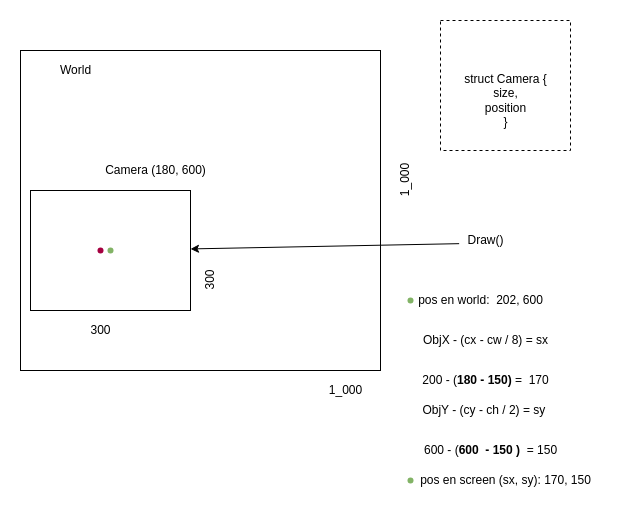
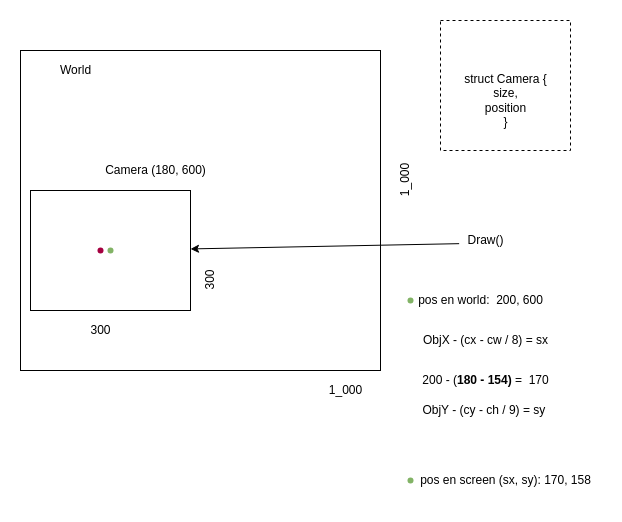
(481, 301) -> (481, 301)
(486, 381) -> (486, 381)
(486, 411) -> (486, 411)
(491, 451) -> none
(506, 481) -> (506, 481)
